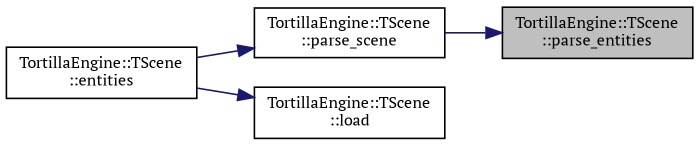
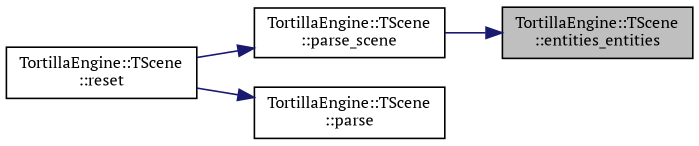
(598, 33) -> (598, 33)
(102, 73) -> (102, 73)
(350, 113) -> (350, 113)
